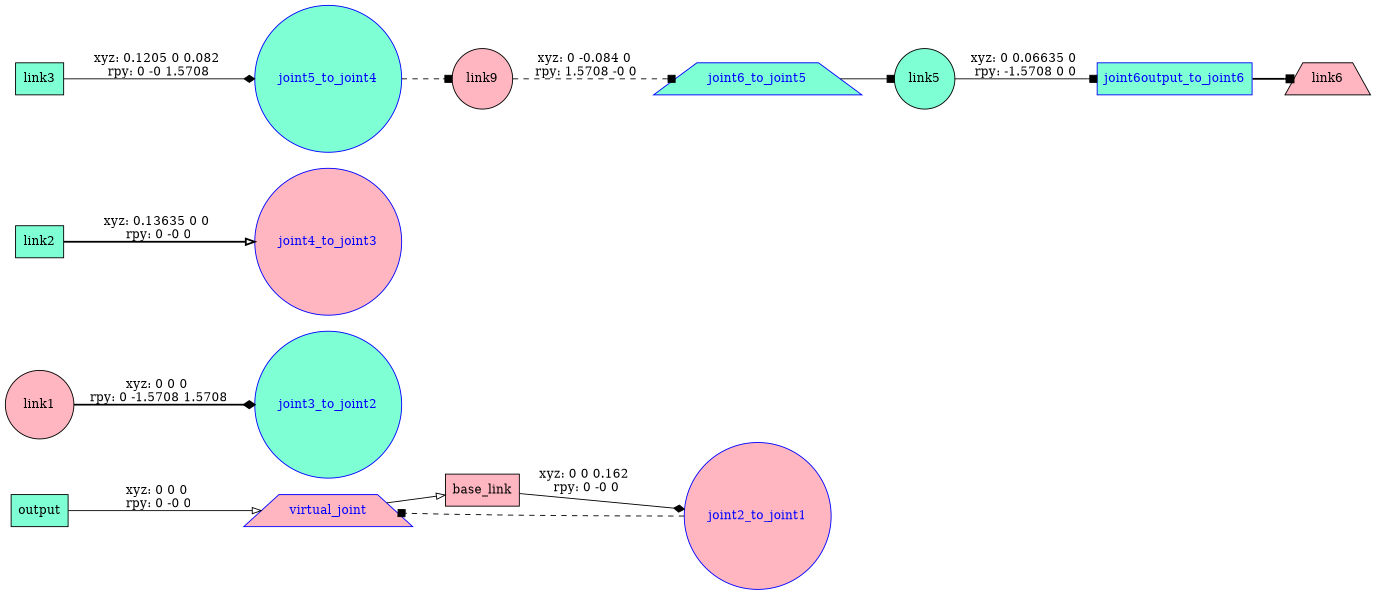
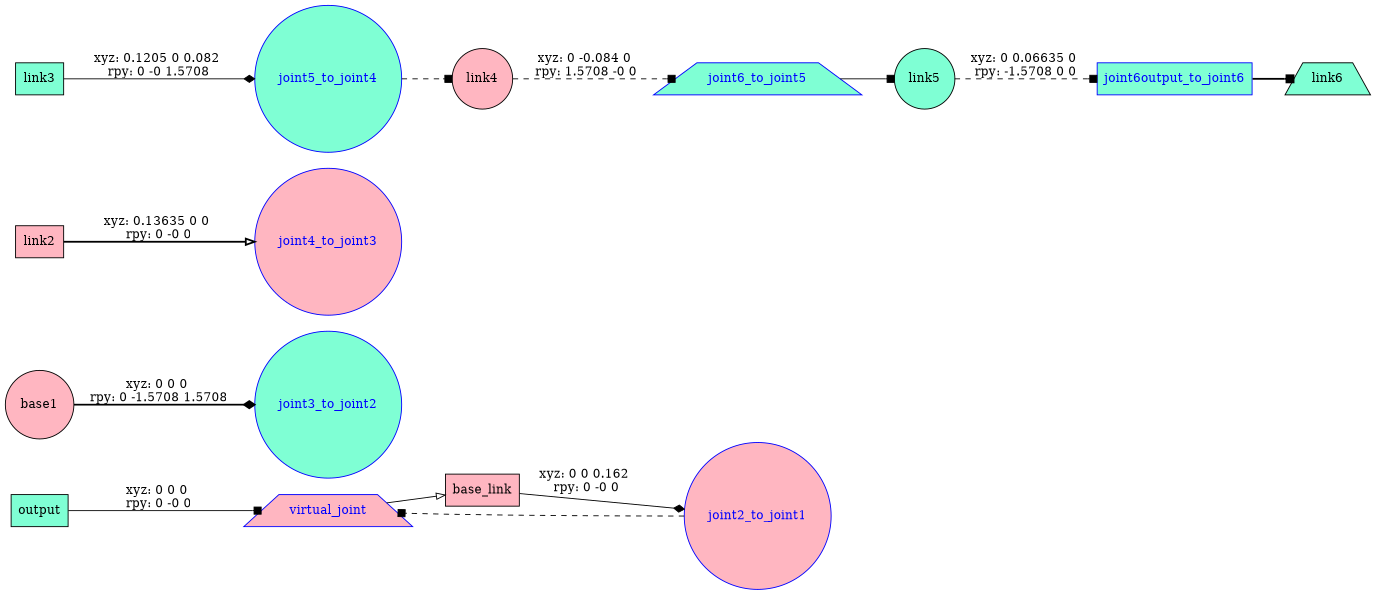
(482, 79) -> (482, 79)
(1021, 79) -> (1021, 79)
(1328, 79) -> (1328, 79)
(40, 242) -> (40, 242)
(40, 405) -> (40, 405)
(160, 511) -> (160, 511)
